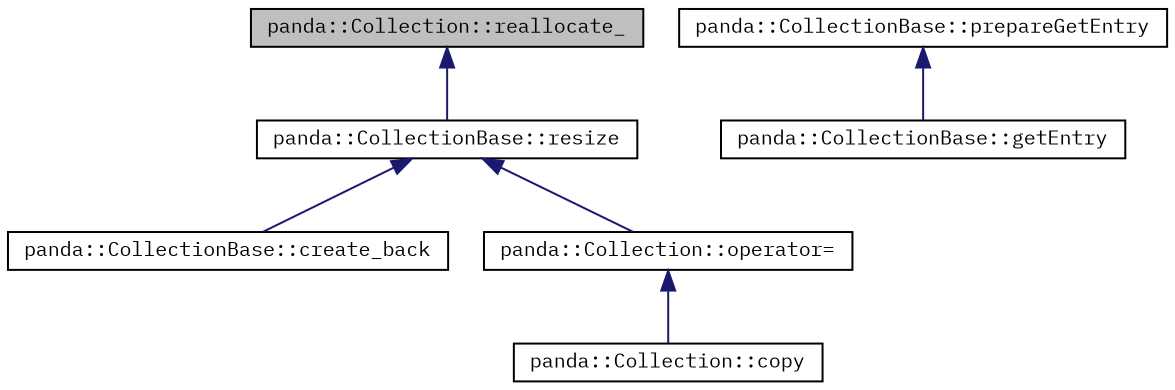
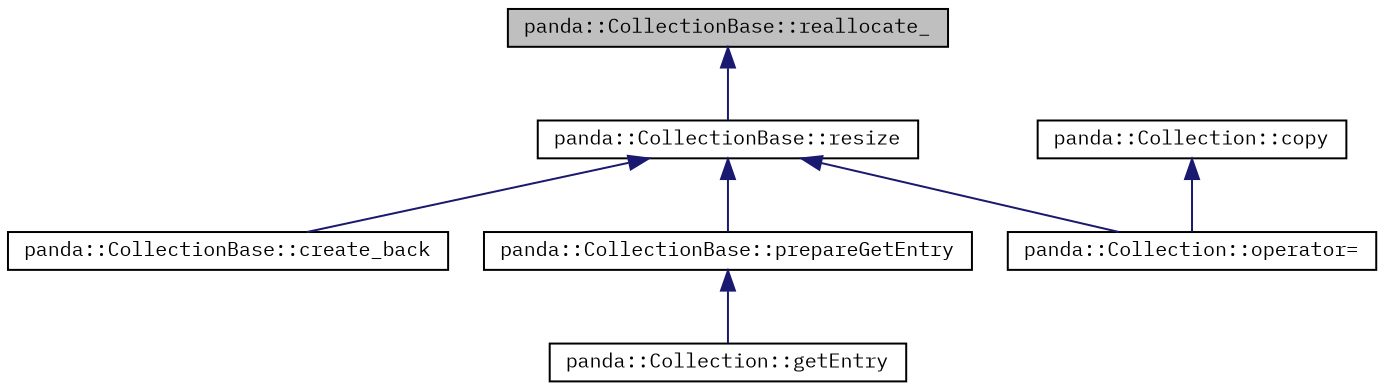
(447, 28) -> (728, 28)
(923, 139) -> (728, 362)
none -> (728, 206)
(668, 317) -> (1192, 206)
